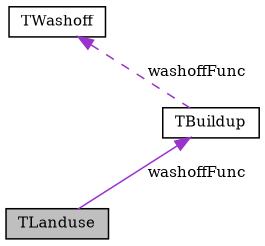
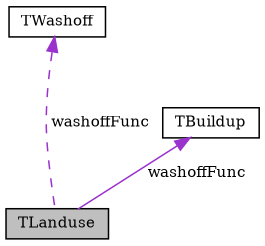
(141, 77) -> (46, 131)
